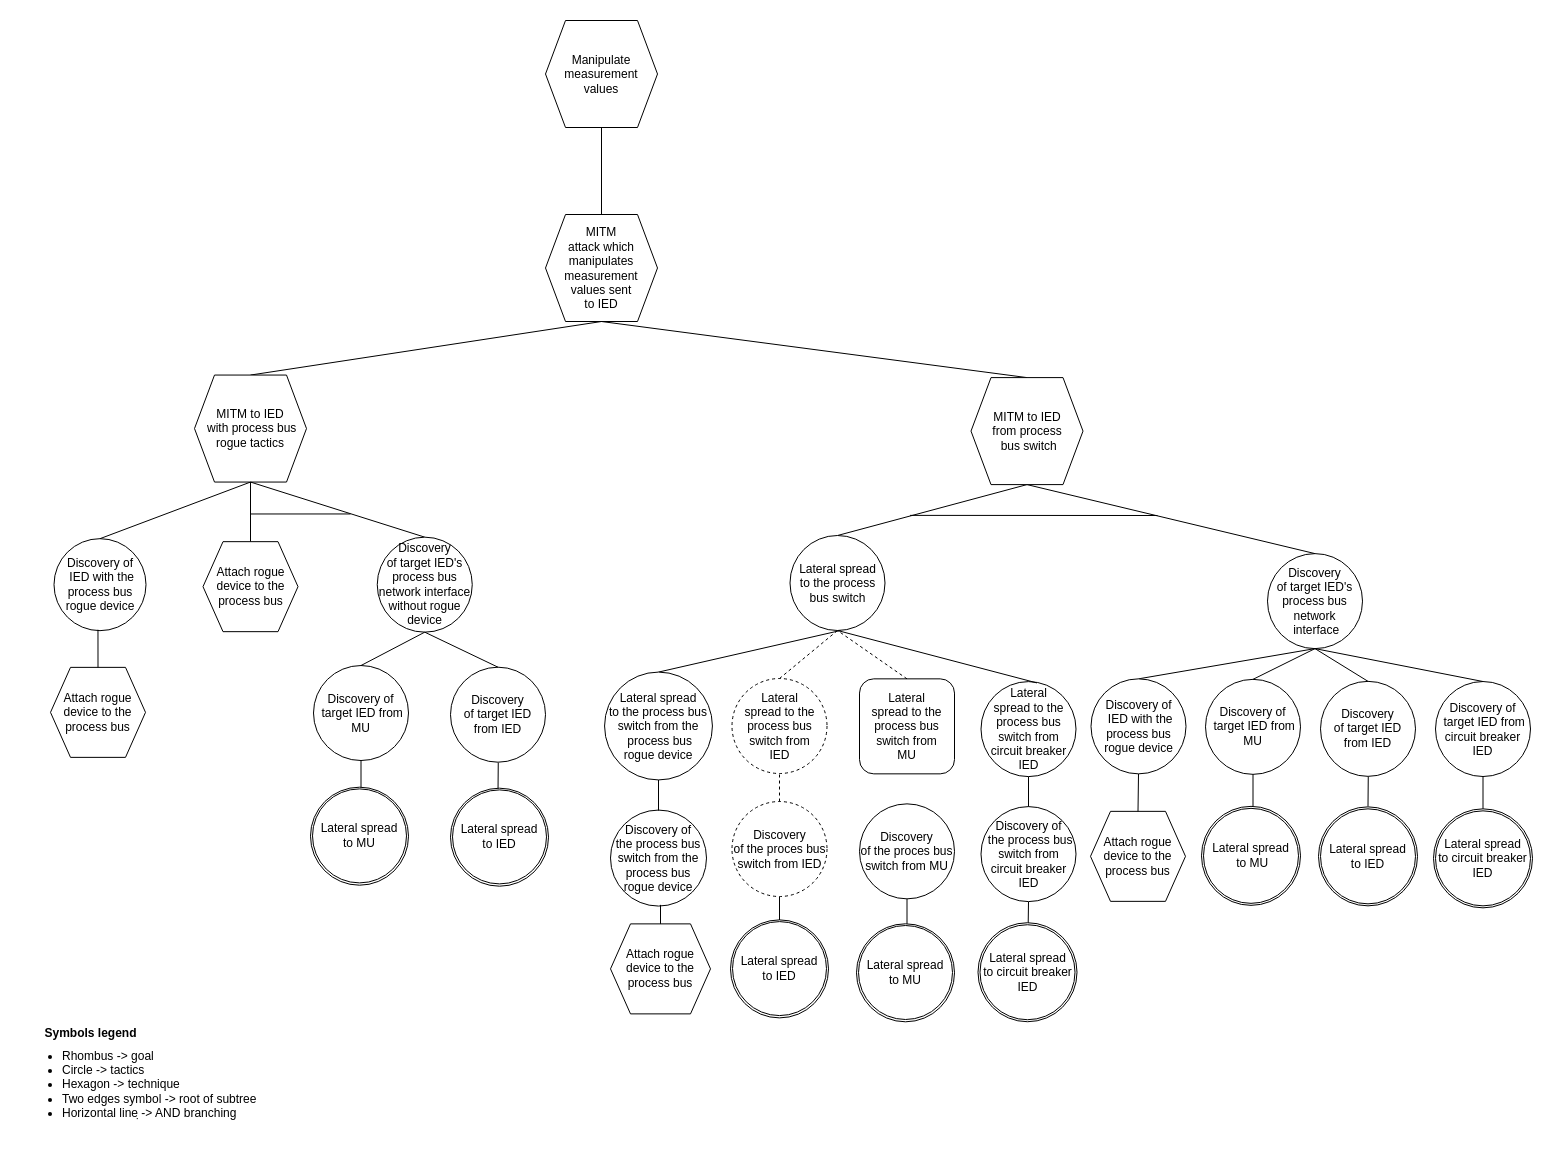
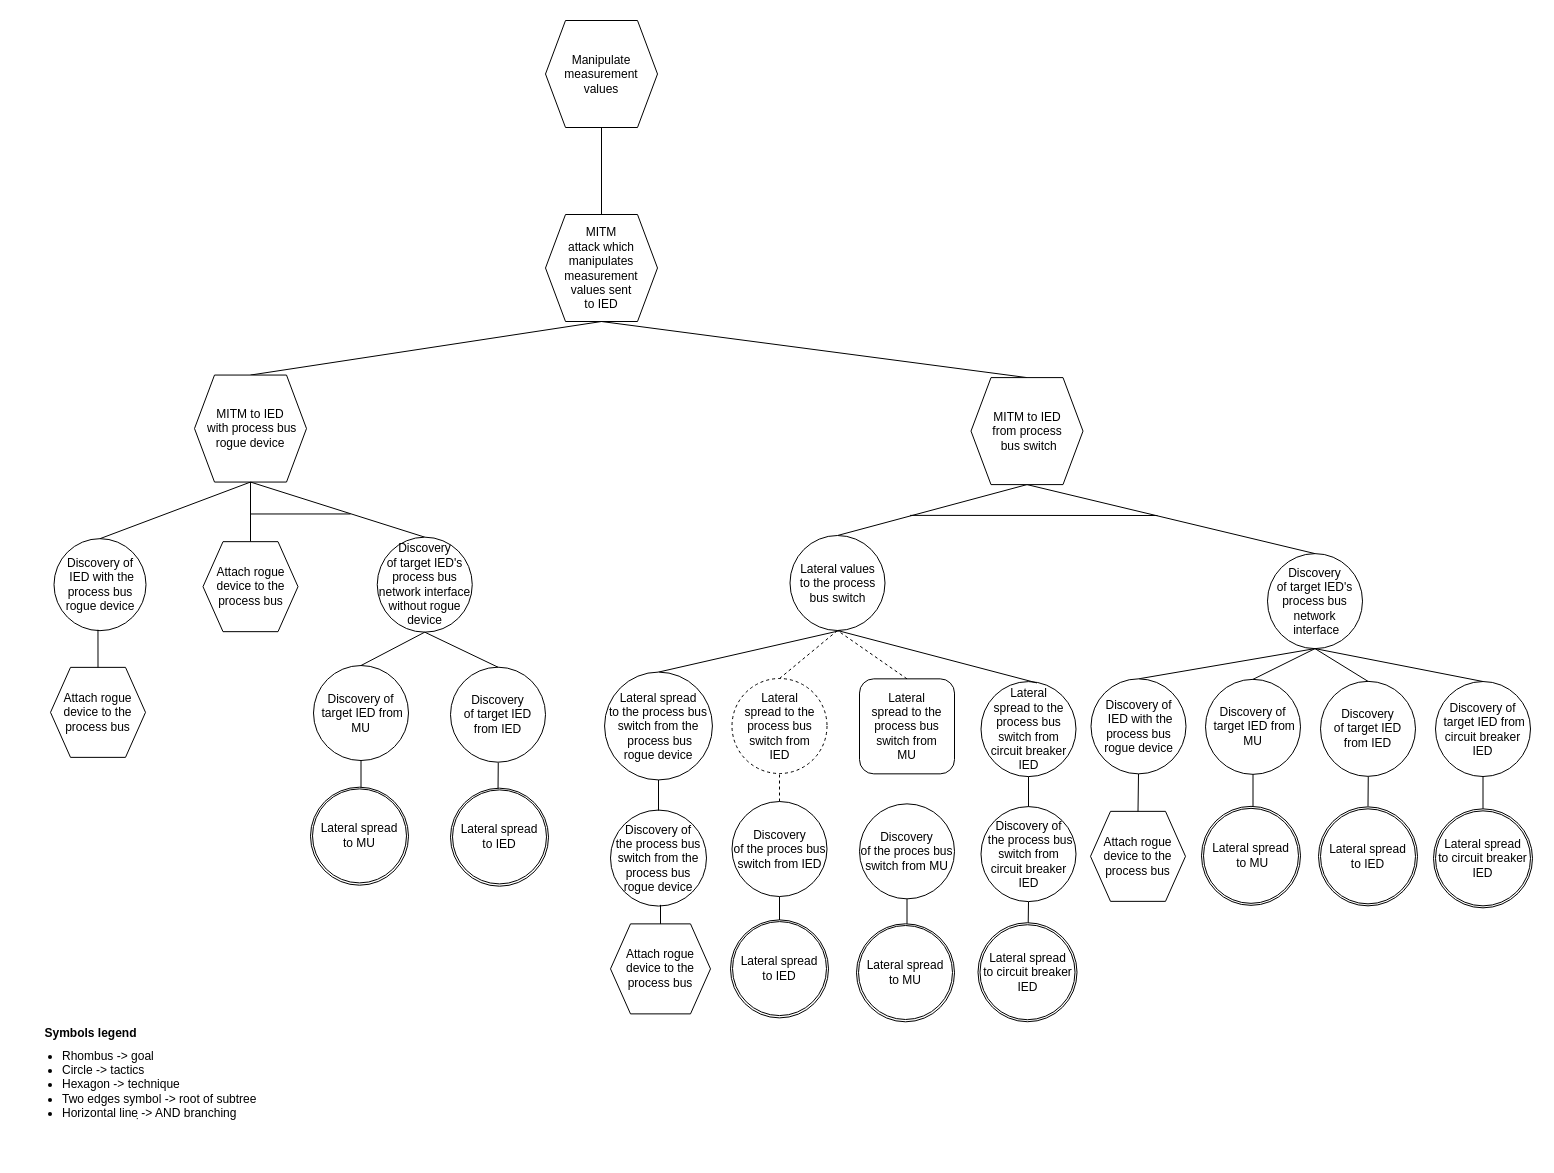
(251, 429) -> (251, 429)
(838, 584) -> (838, 584)
(780, 849) -> (780, 849)
